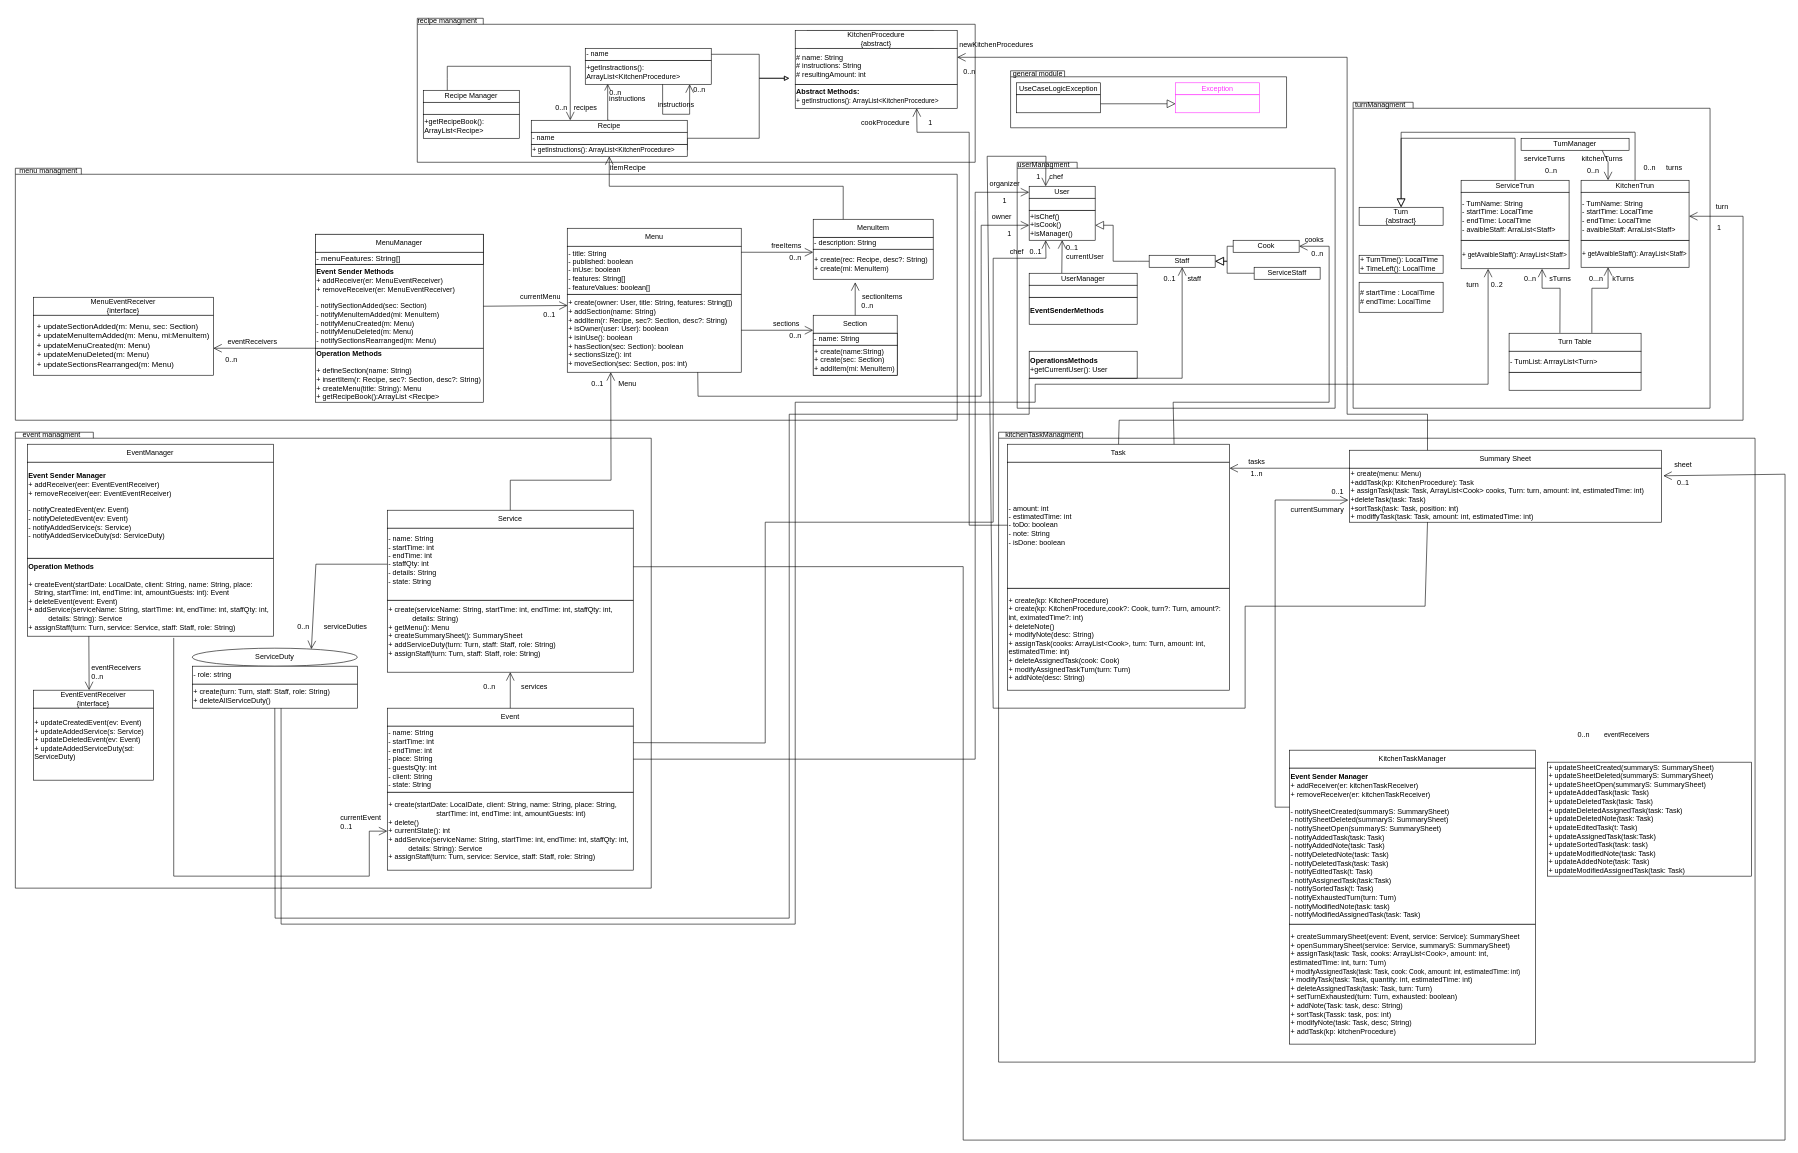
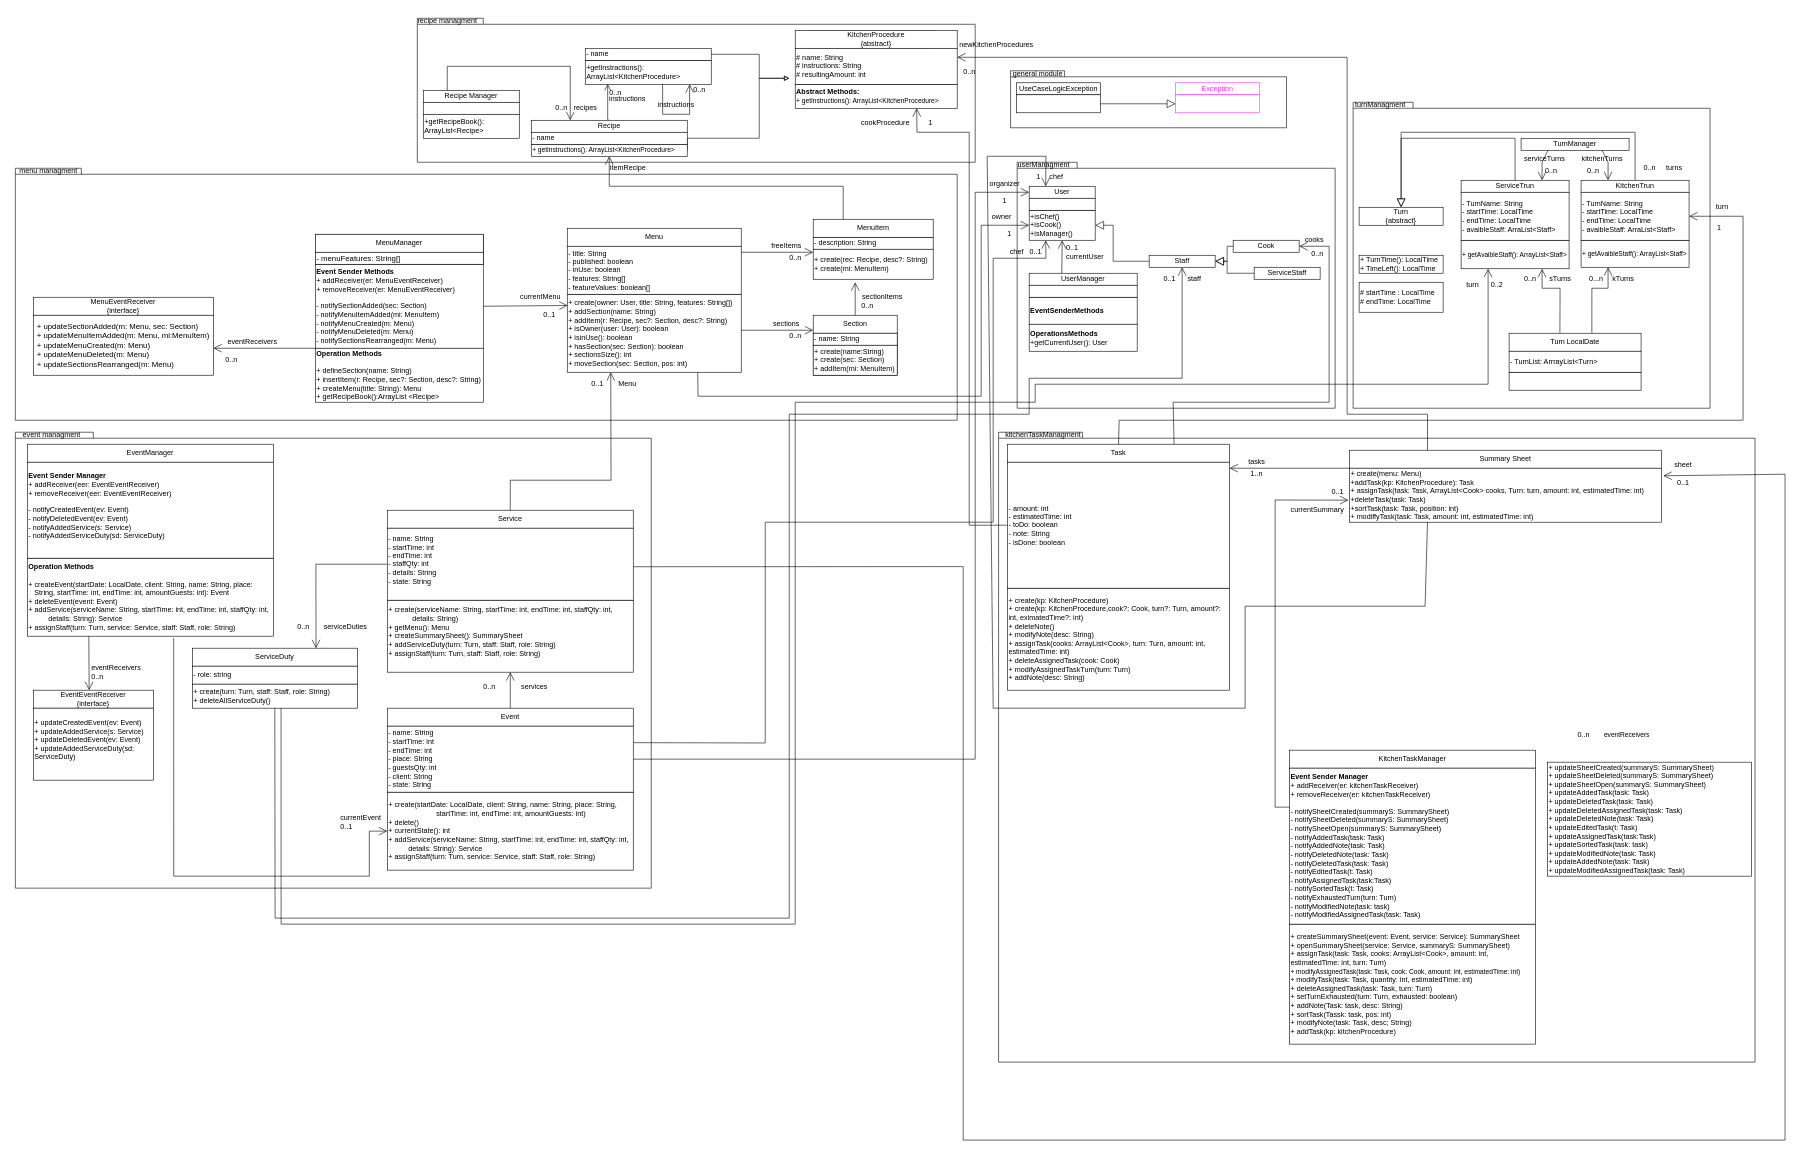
none -> (1542, 163)
(1575, 342) -> (1575, 342)
(1083, 365) -> (1083, 338)
(275, 657) -> (275, 657)
